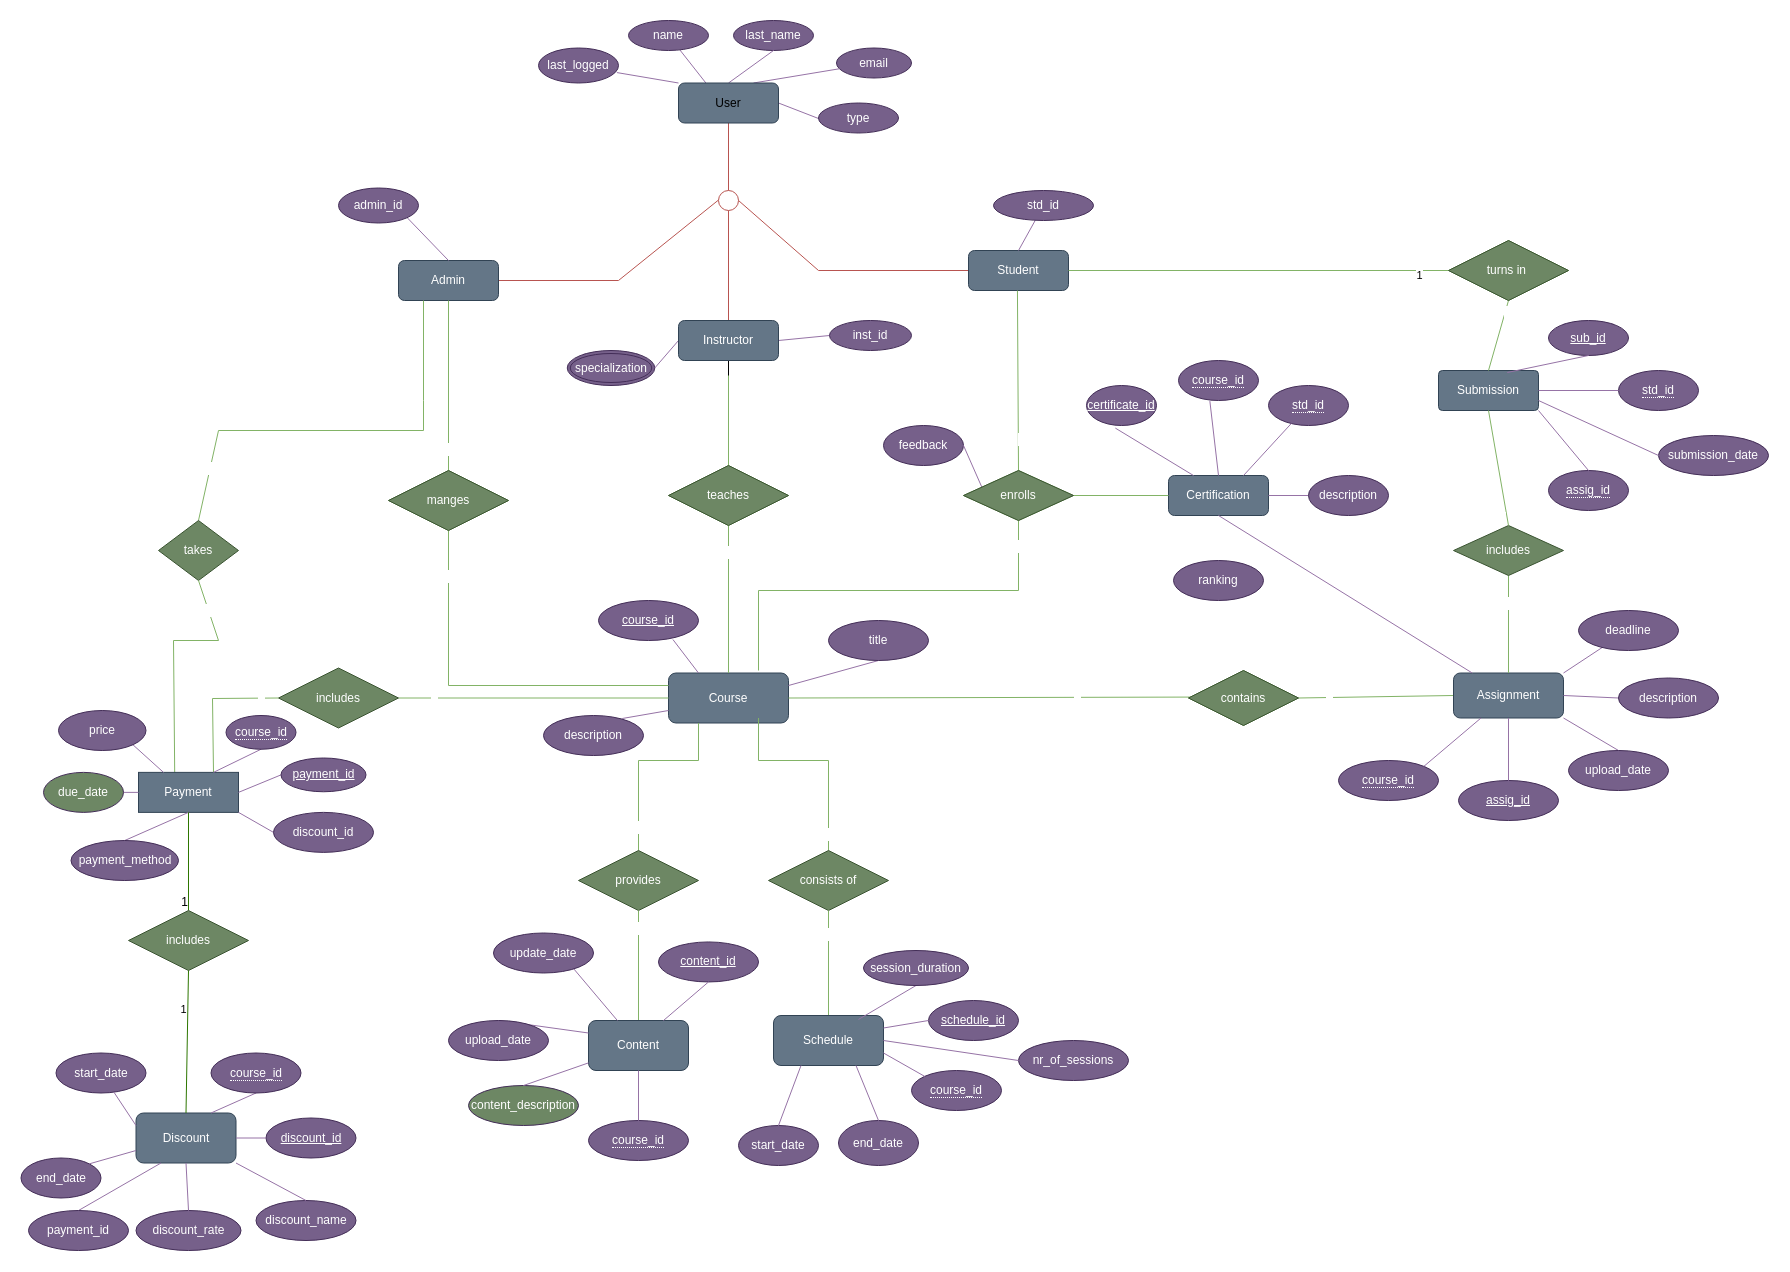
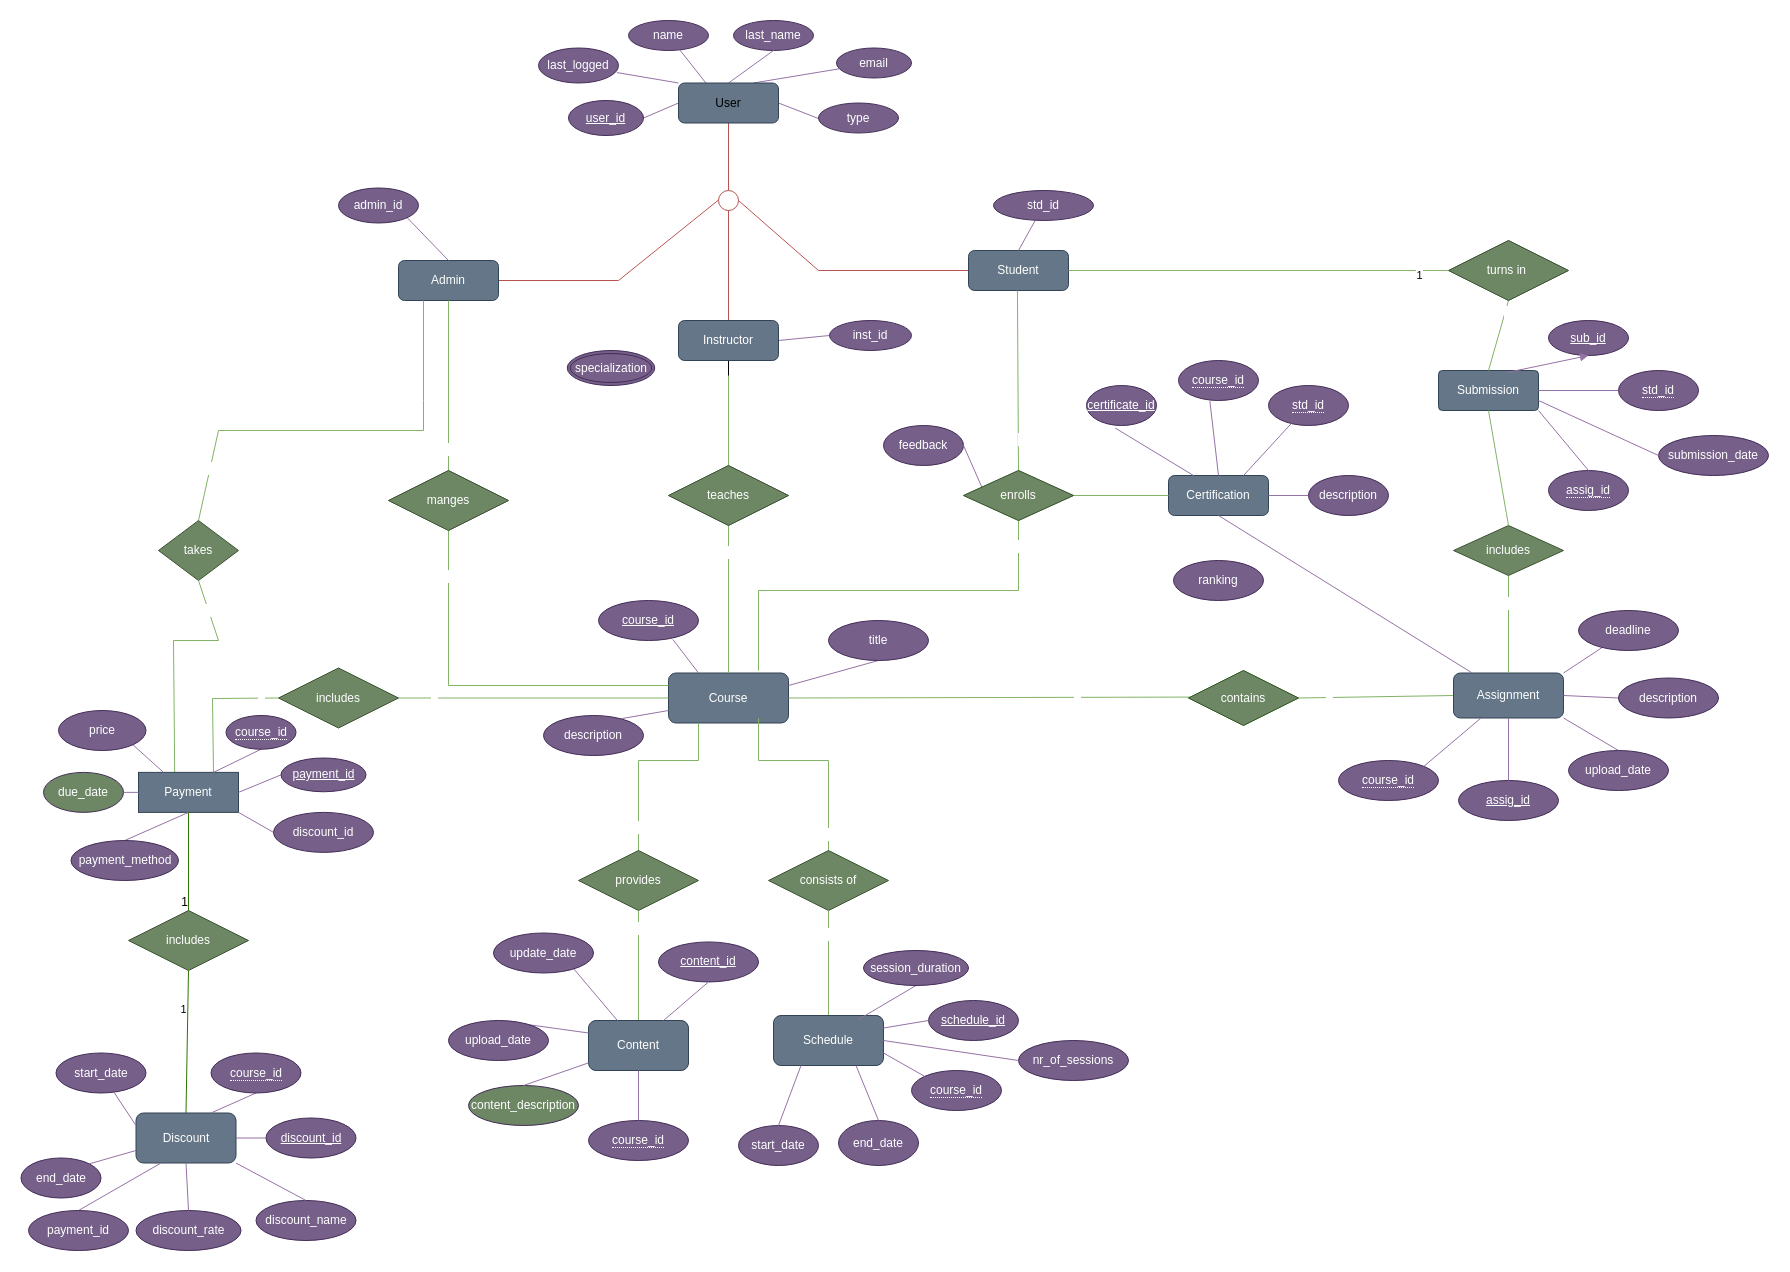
none -> (661, 111)
none -> (606, 118)
(667, 354) -> none
(1583, 357) -> (1579, 358)
